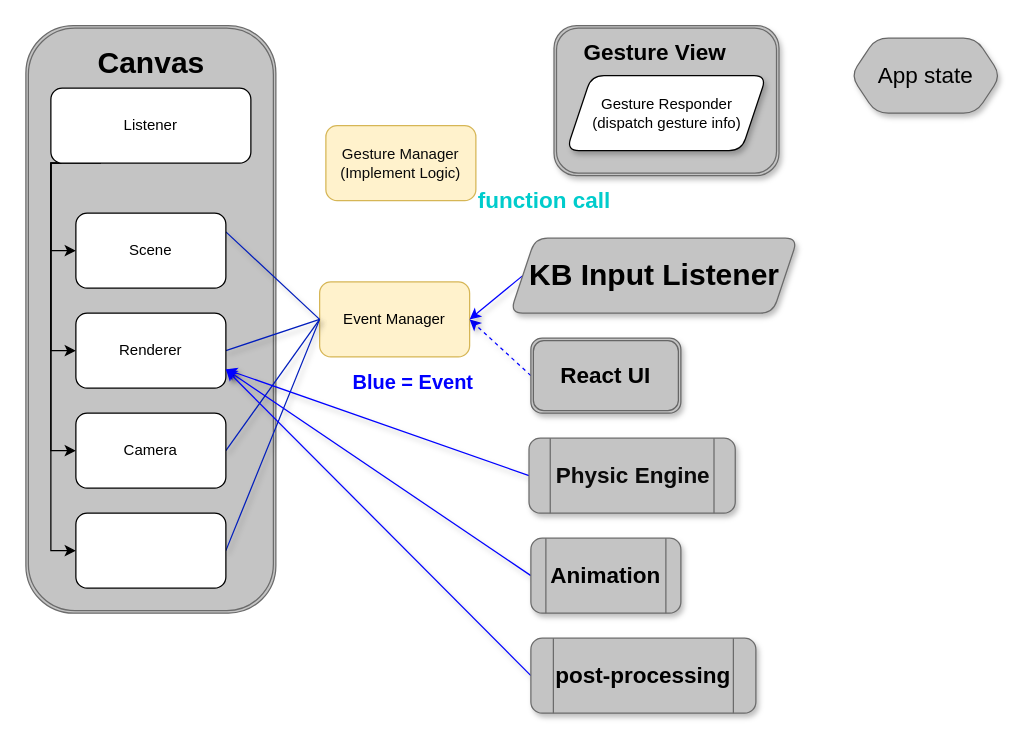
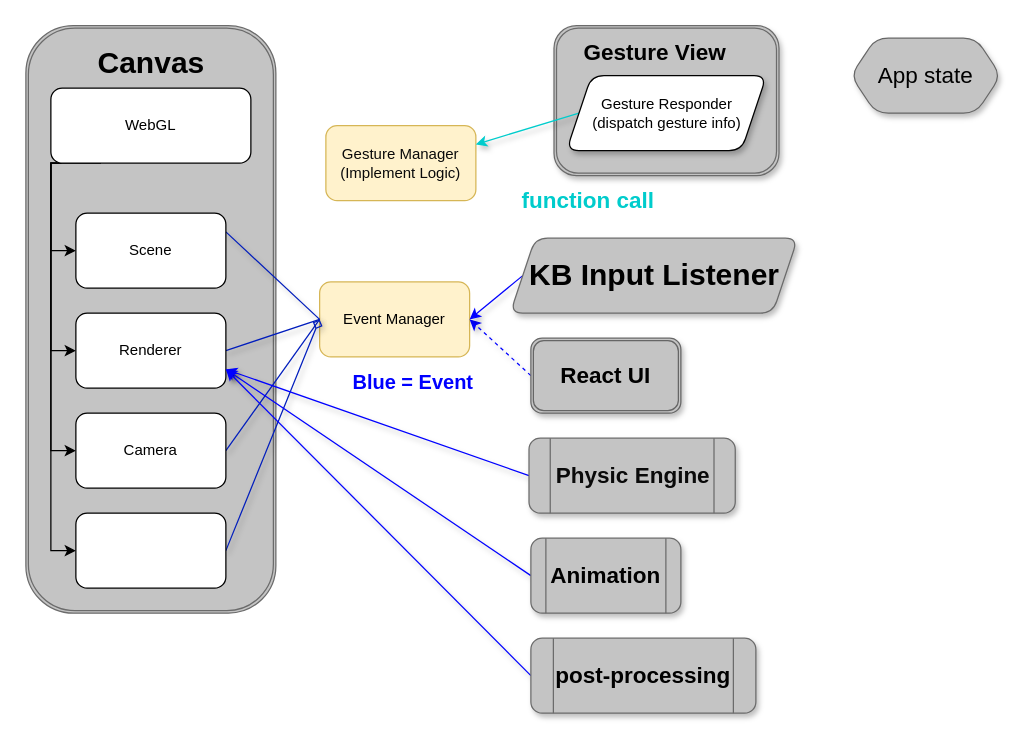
(151, 126) -> (151, 126)
none -> (531, 127)
(544, 201) -> (588, 201)
(316, 327) -> (315, 329)
